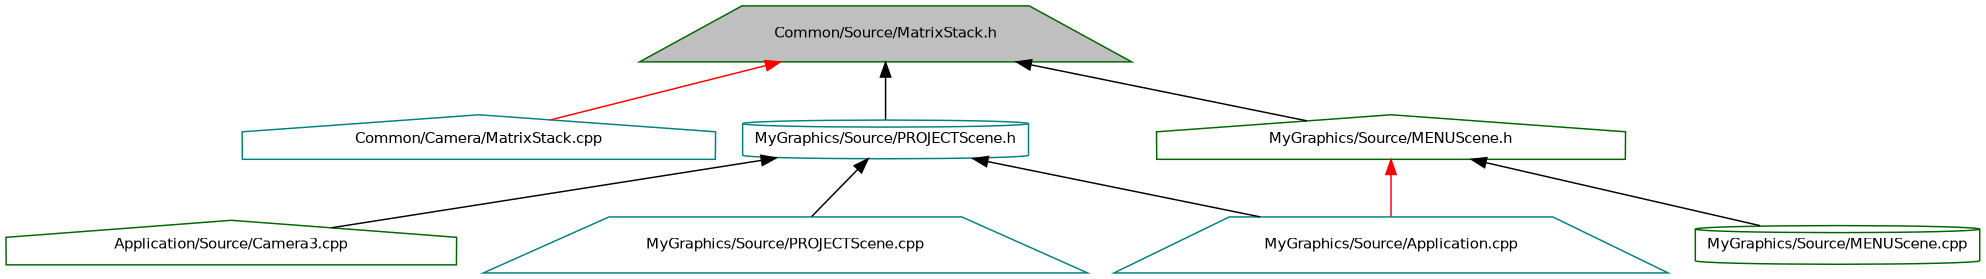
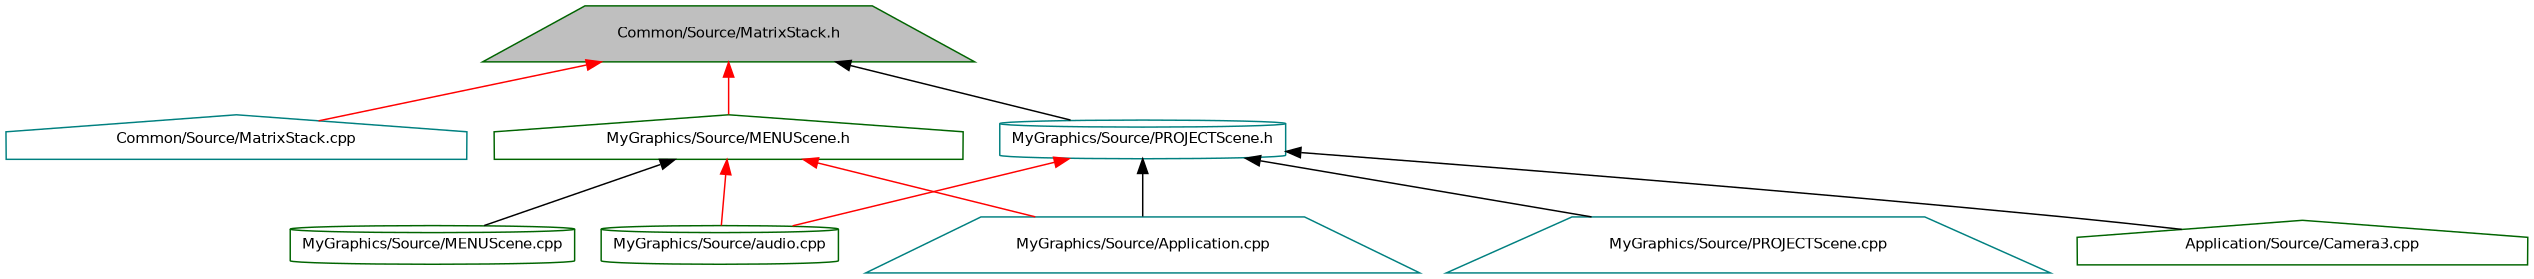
(1169, 93) -> (729, 96)
(479, 139) -> (236, 139)
none -> (720, 245)
